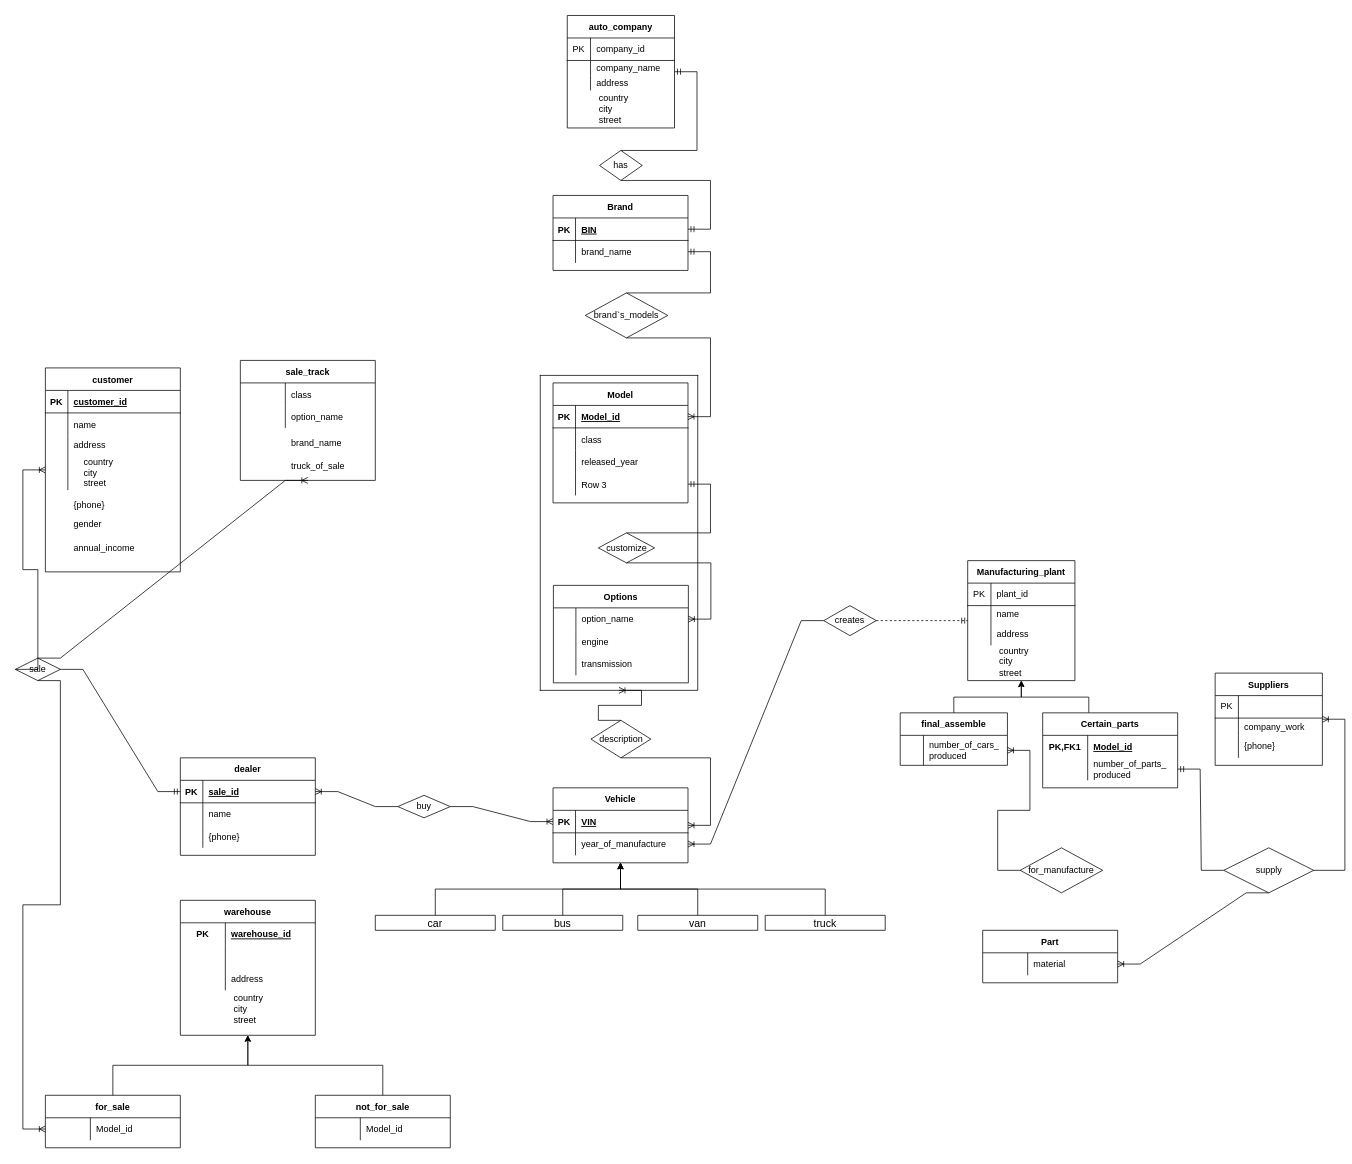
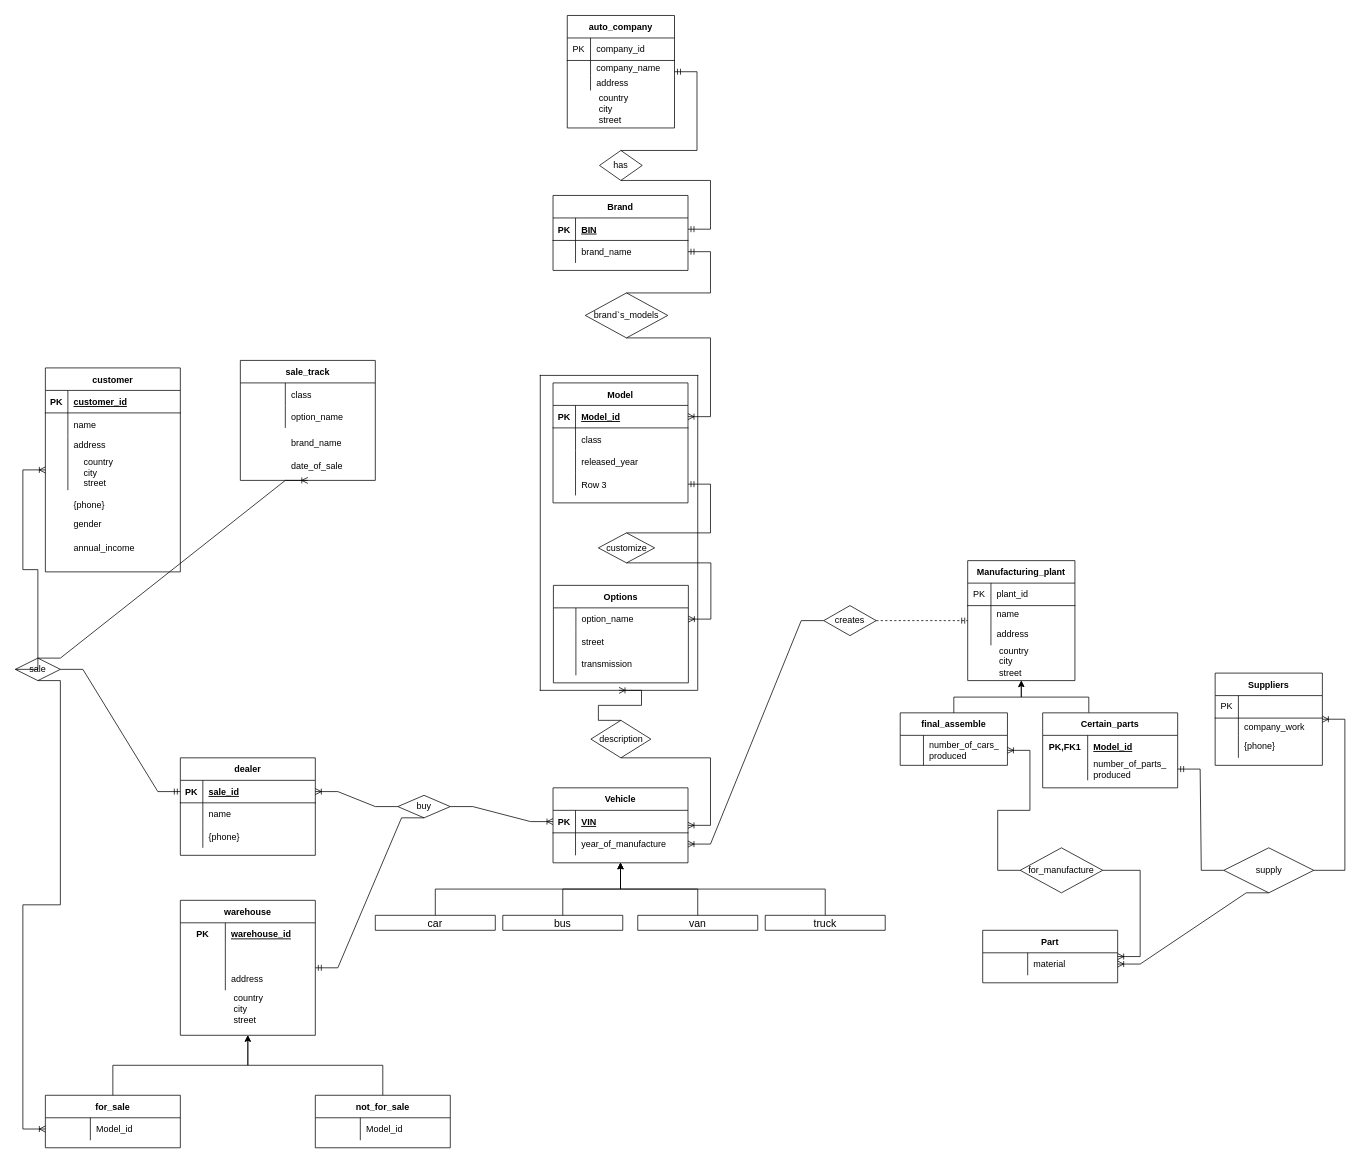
(323, 466) -> (320, 466)
(596, 642) -> (597, 642)
none -> (370, 892)
none -> (1140, 905)
